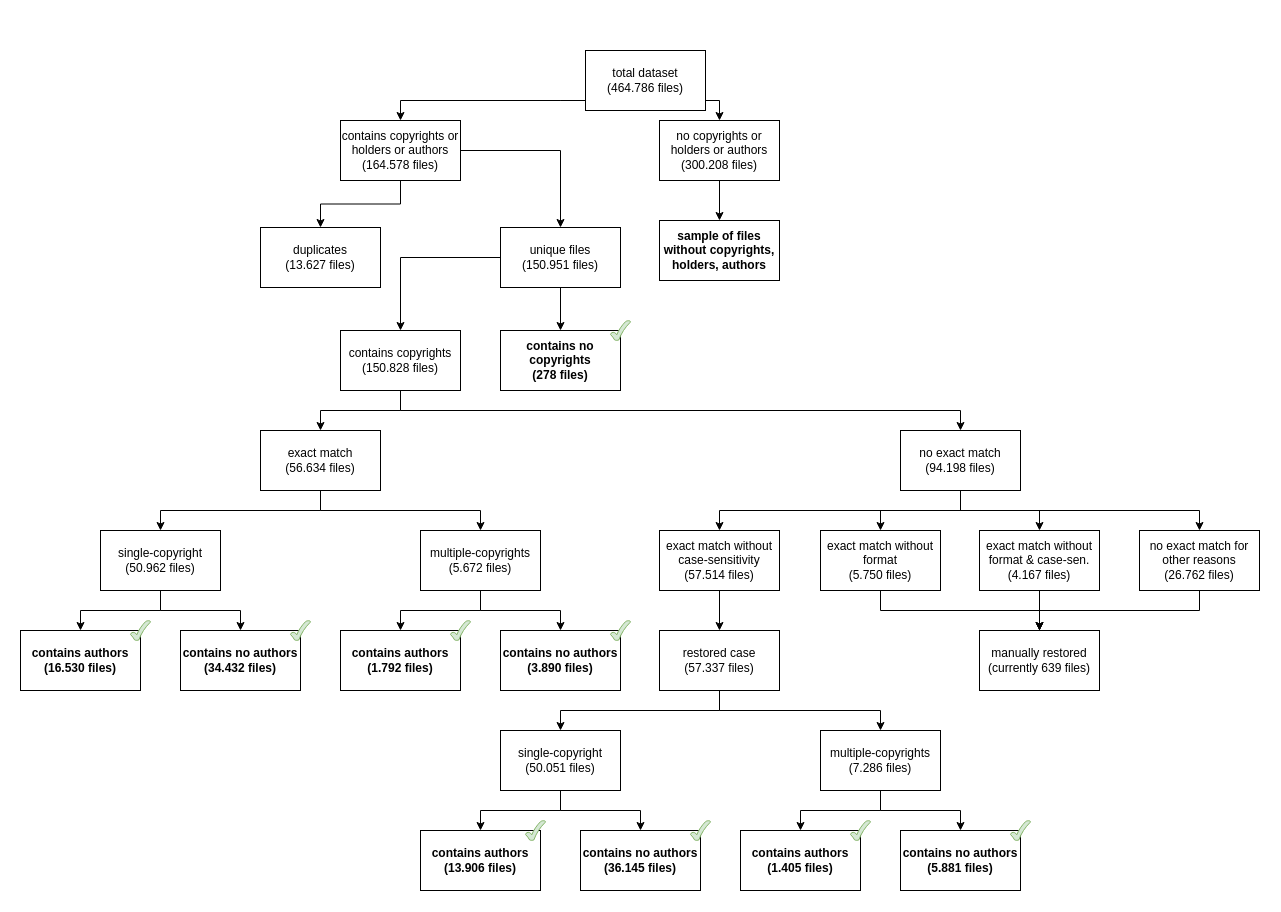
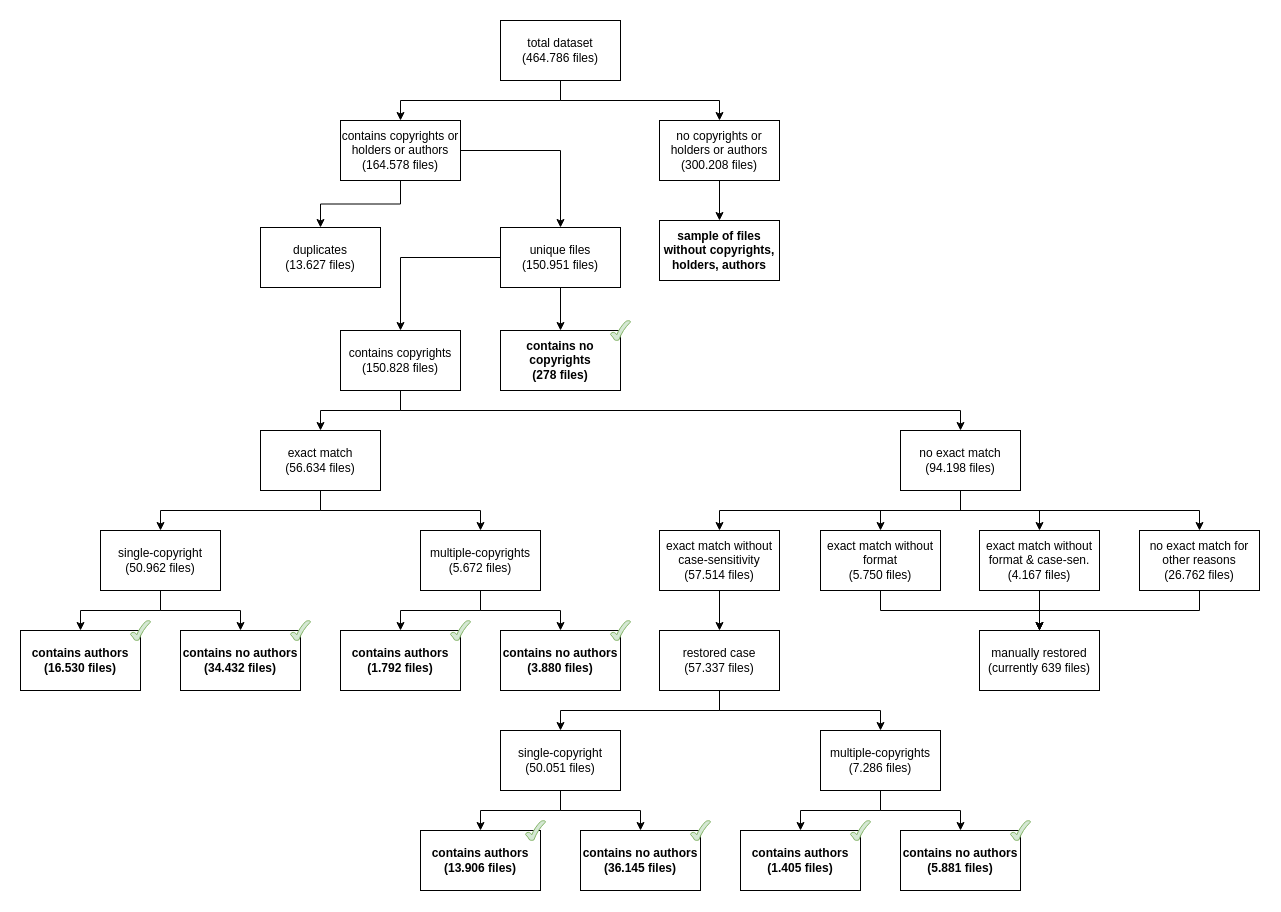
(646, 81) -> (561, 51)
(561, 661) -> (561, 661)
